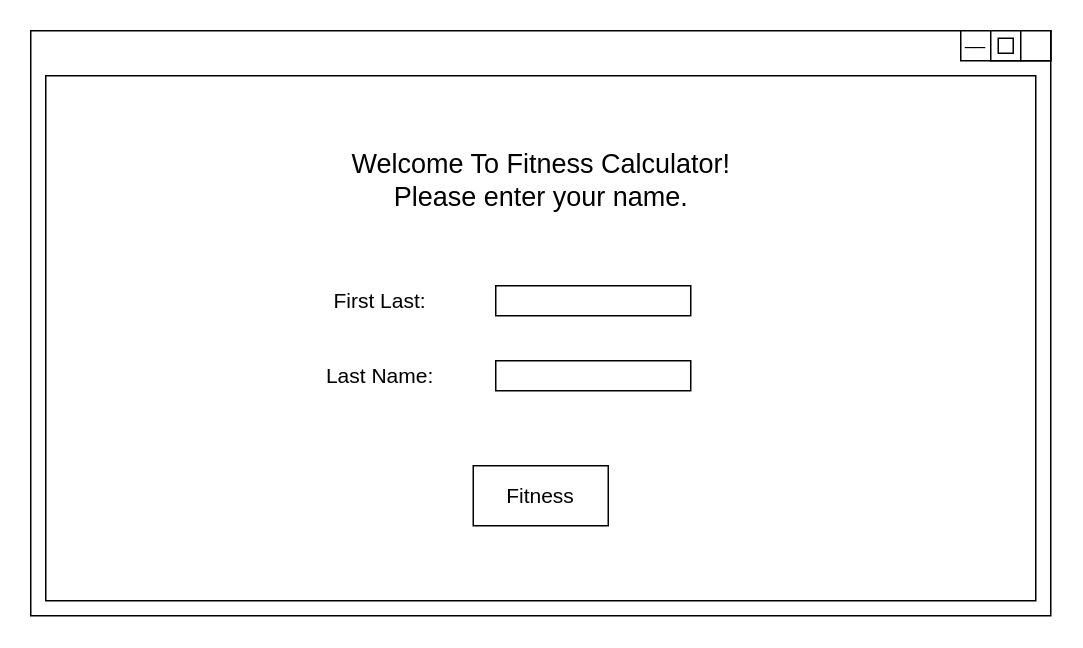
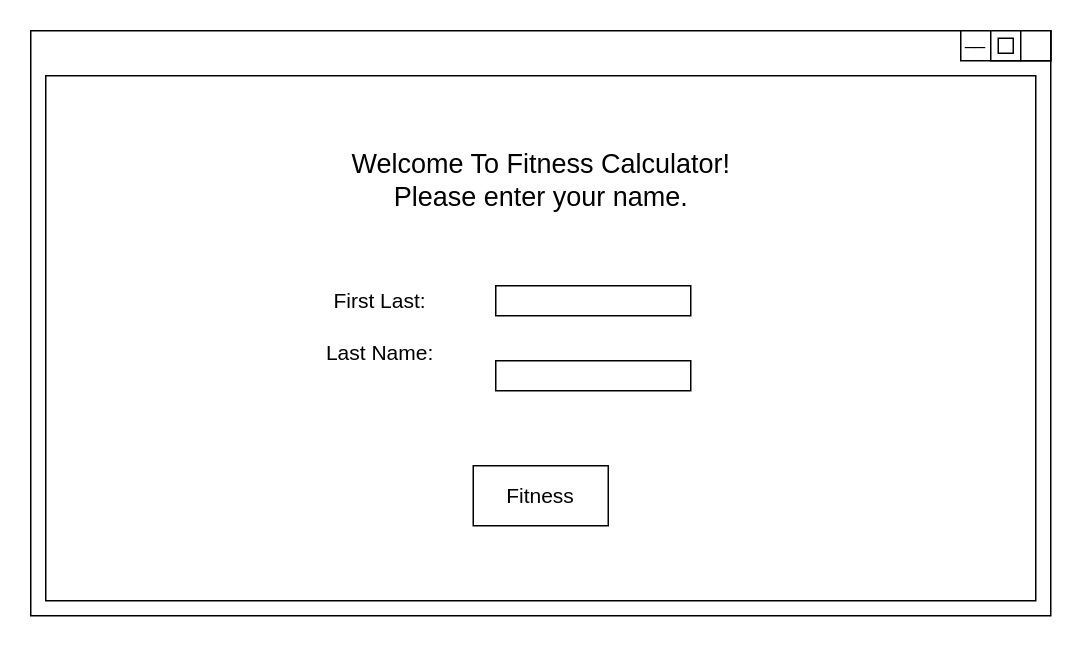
(383, 376) -> (383, 353)
